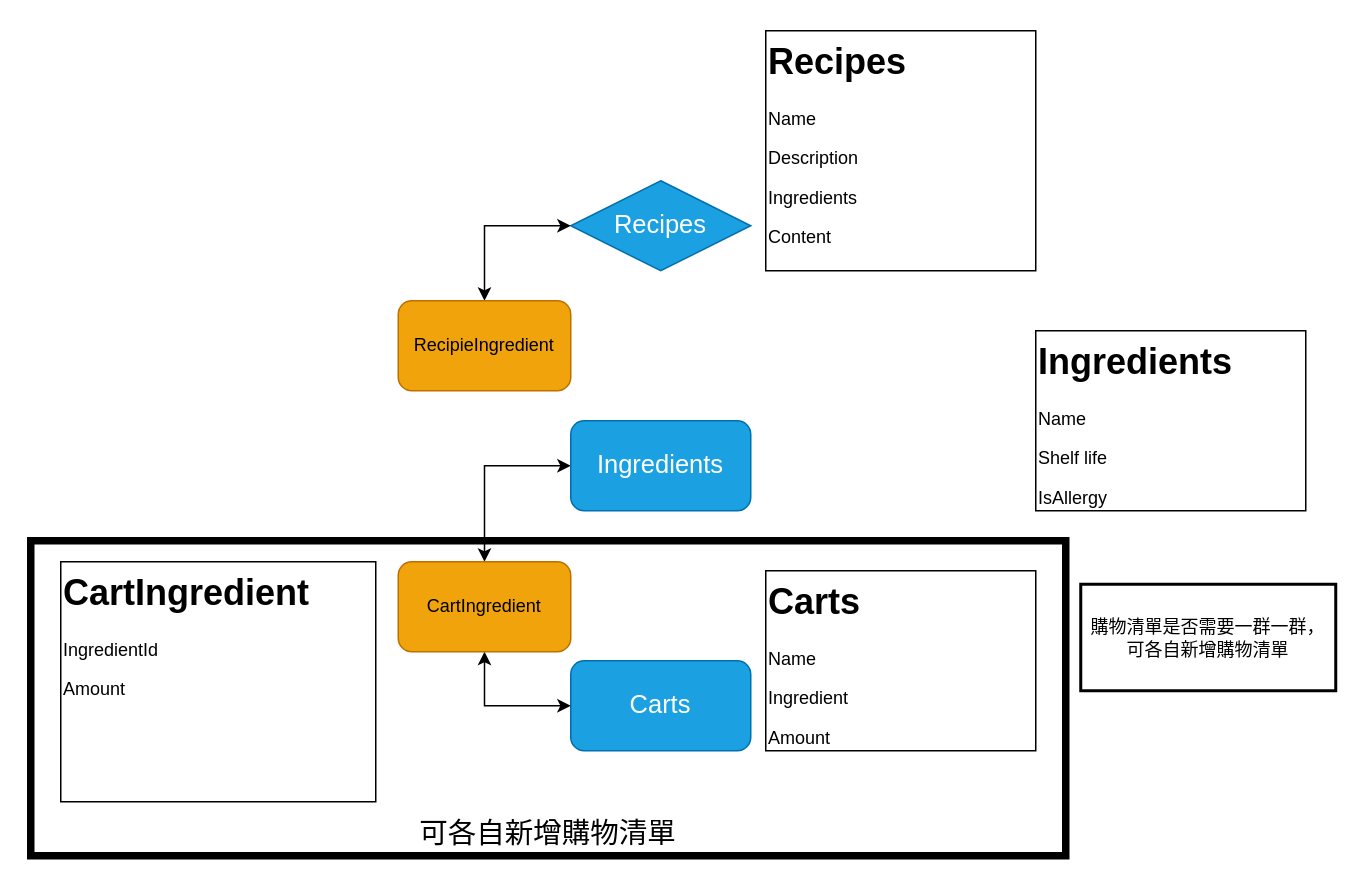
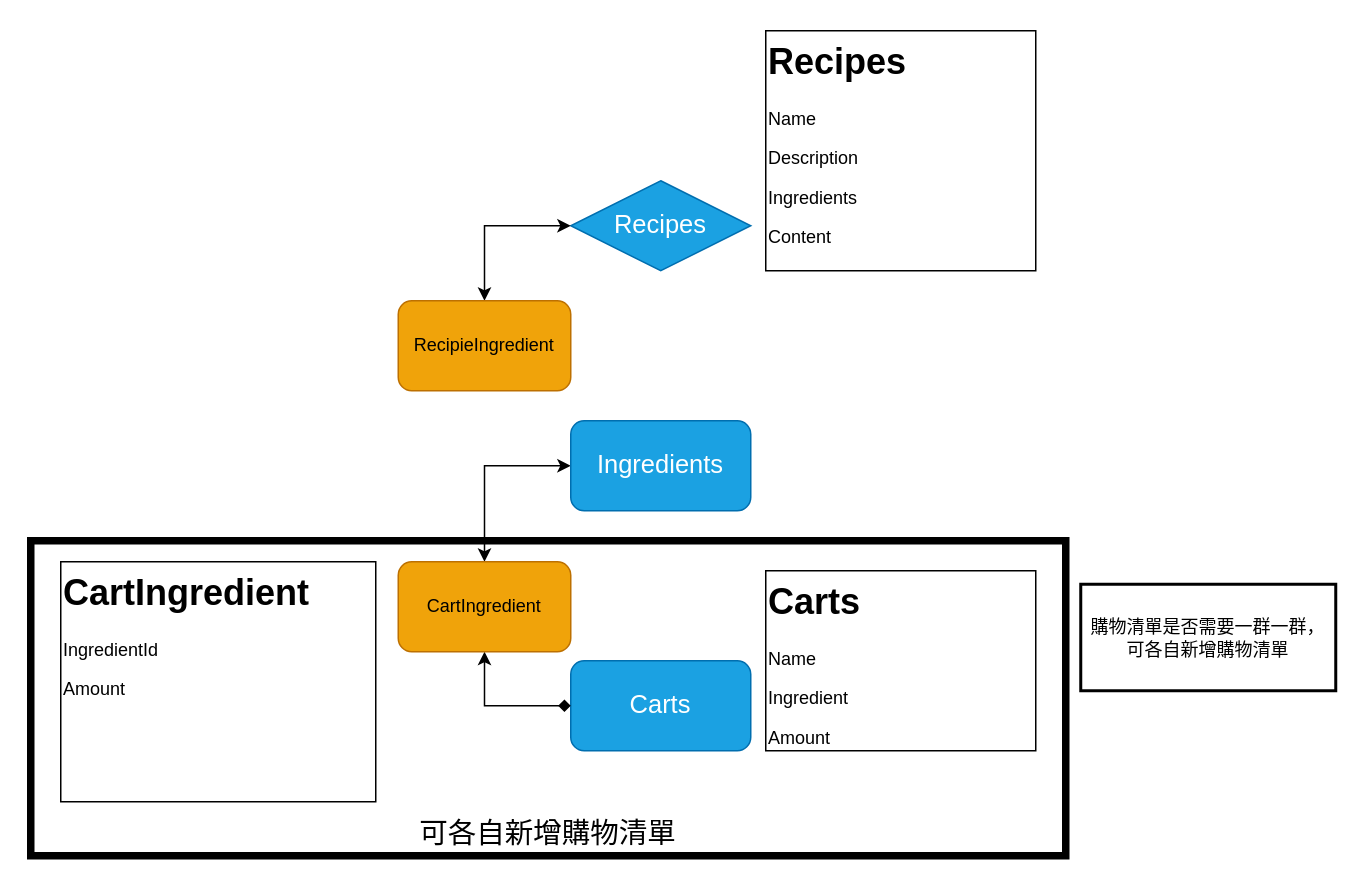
(1171, 421) -> none
(559, 706) -> (558, 706)
